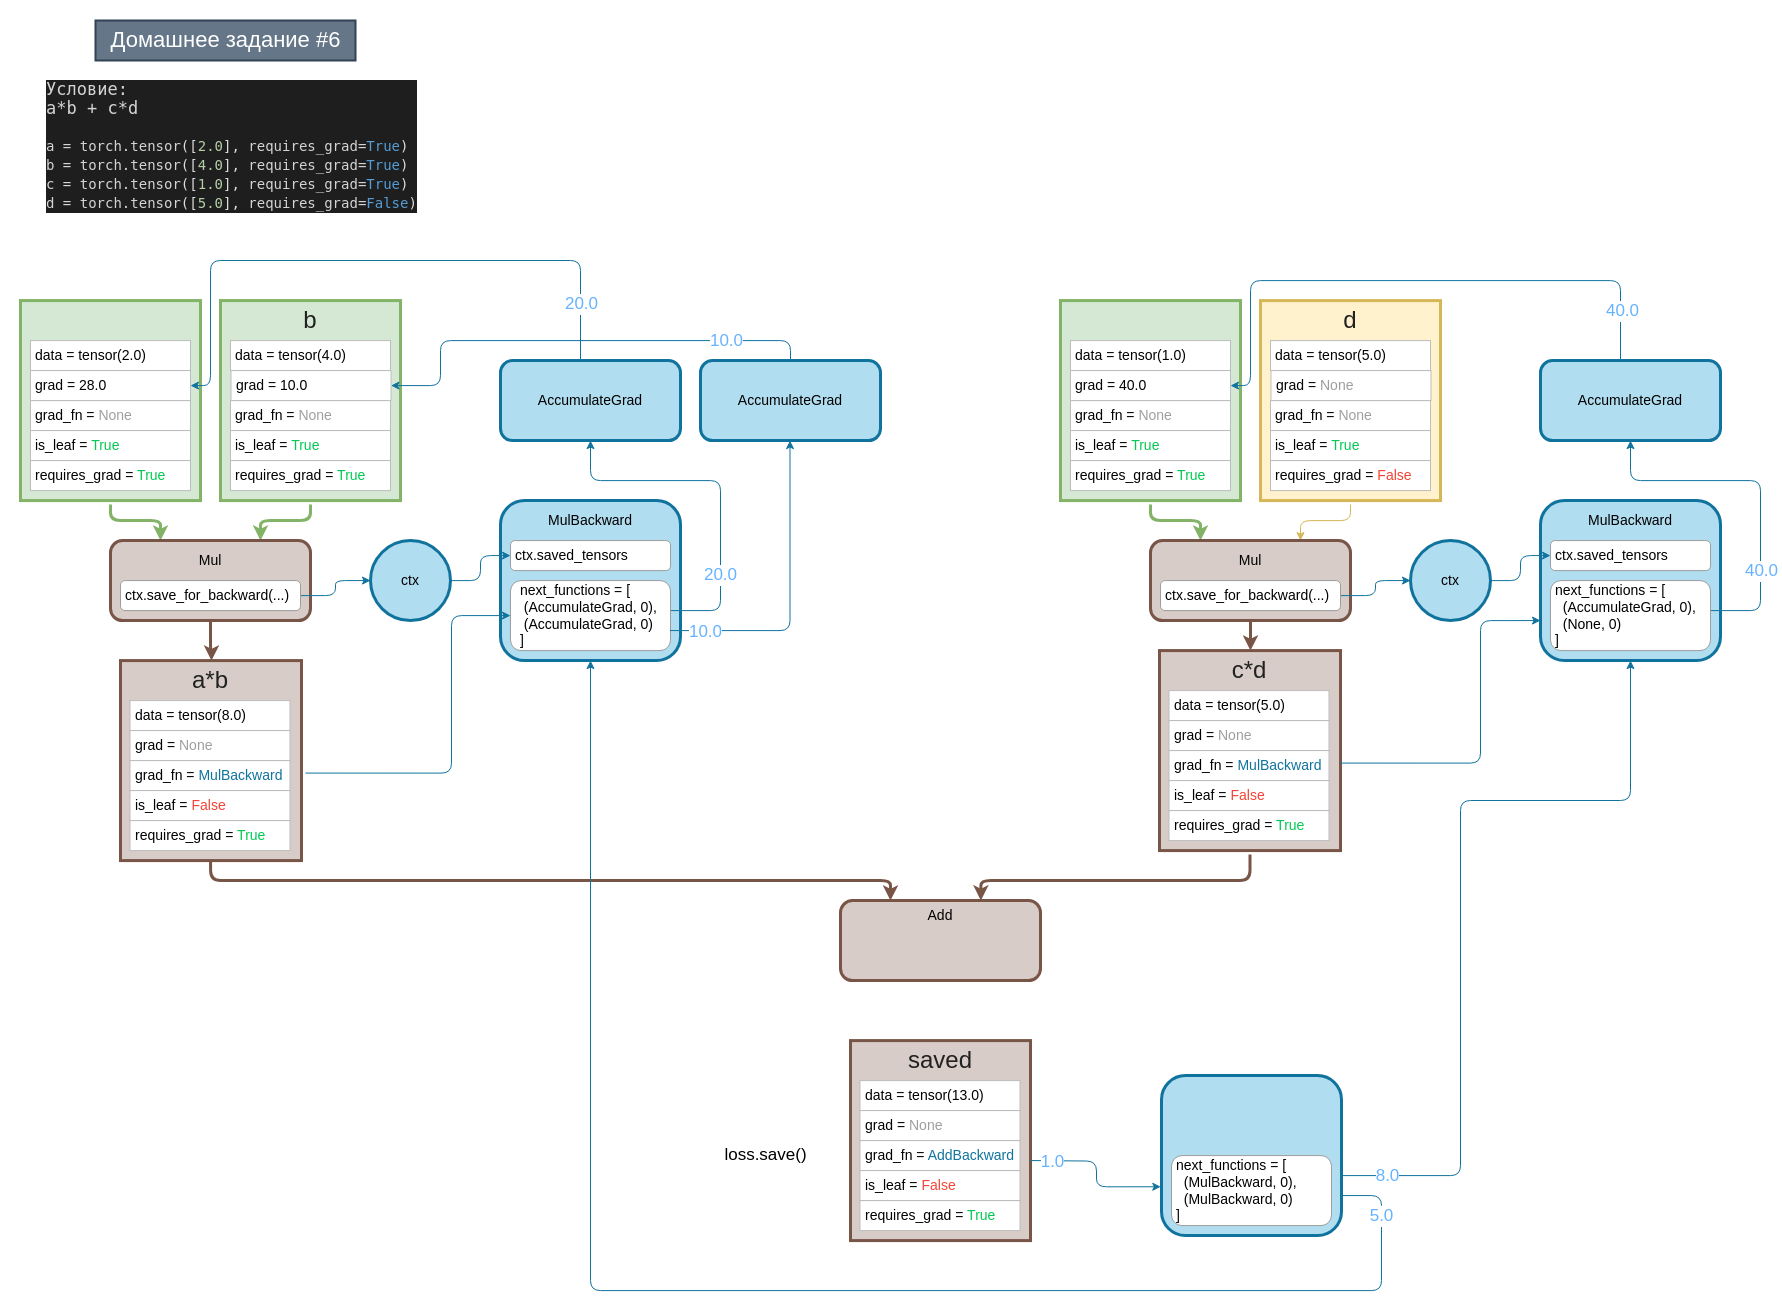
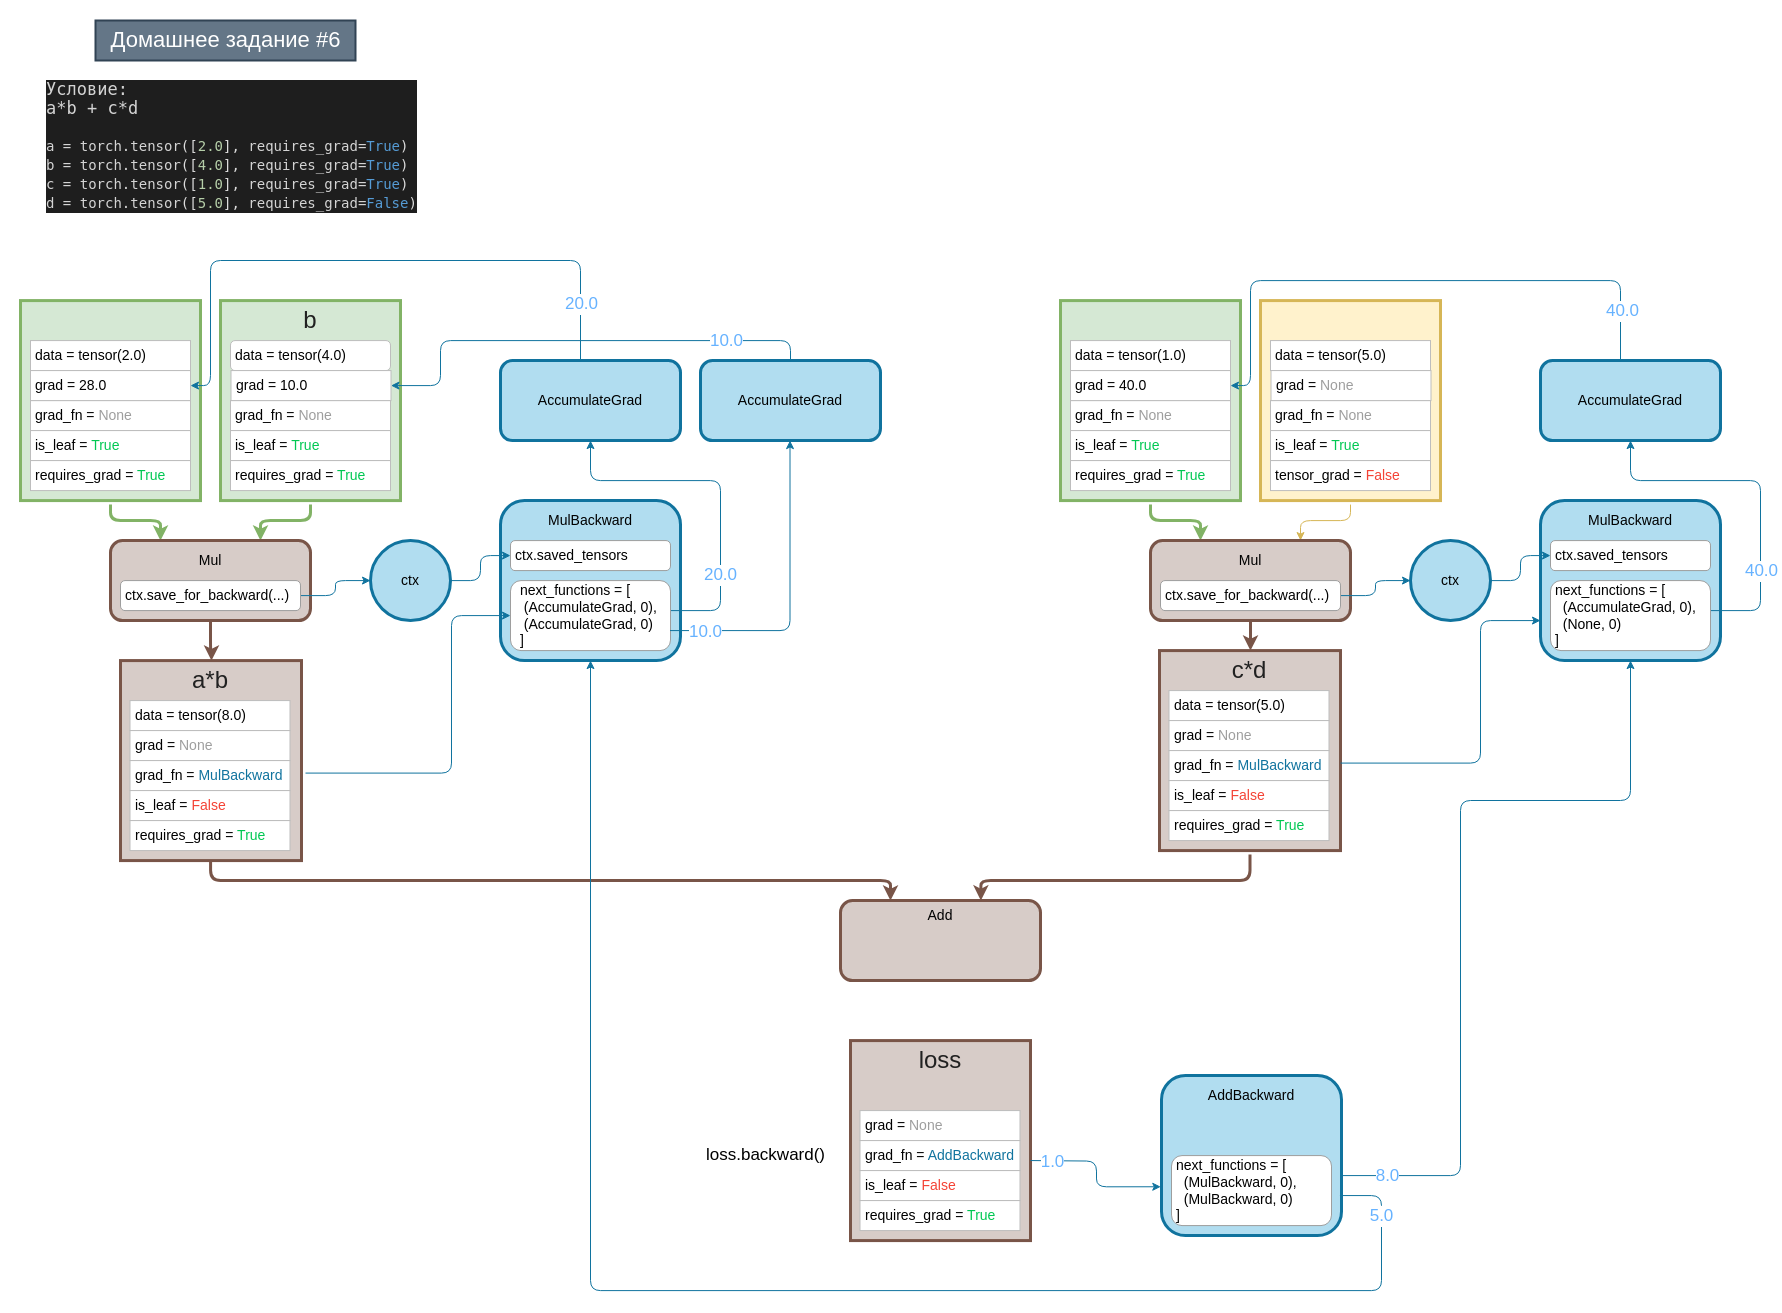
(1351, 321) -> none
(311, 356) -> (311, 356)
(1351, 476) -> (1345, 476)
(941, 1061) -> (941, 1061)
(940, 1096) -> none
none -> (1252, 1096)
(766, 1156) -> (766, 1156)
